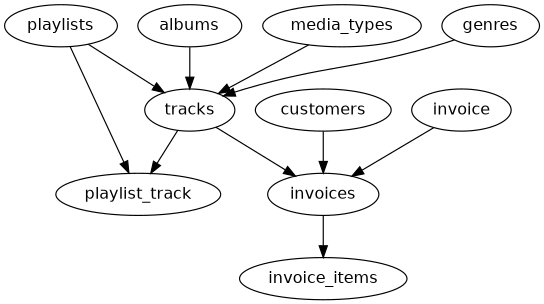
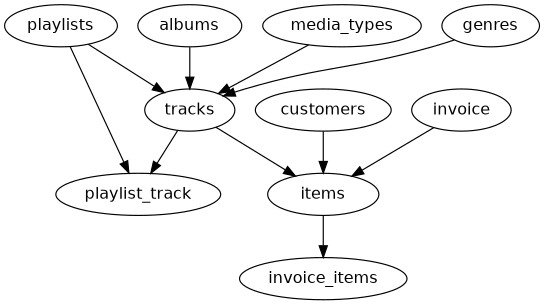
(323, 194) -> (323, 194)
